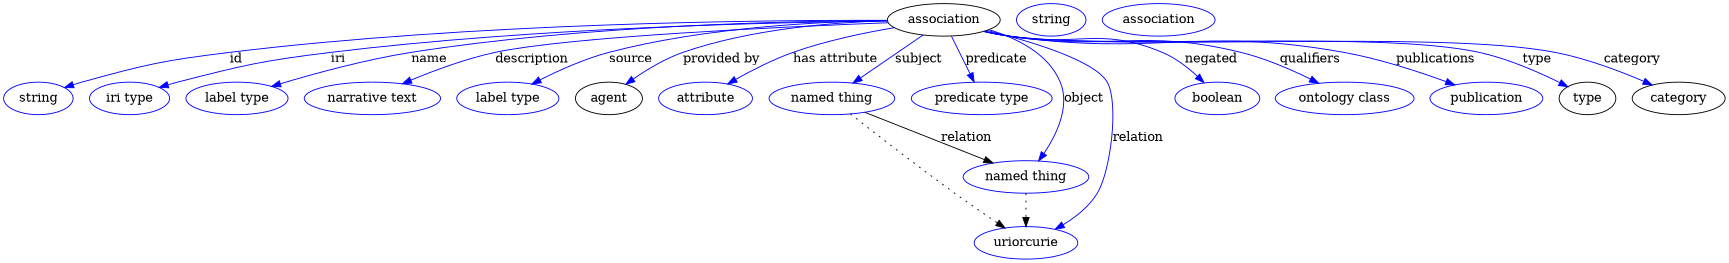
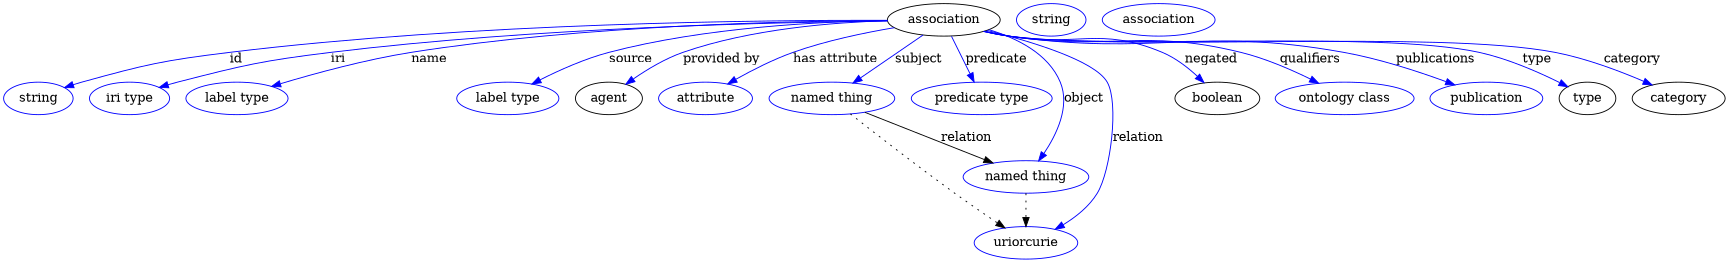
(372, 98) -> none
(1217, 98) -> (1217, 98)
